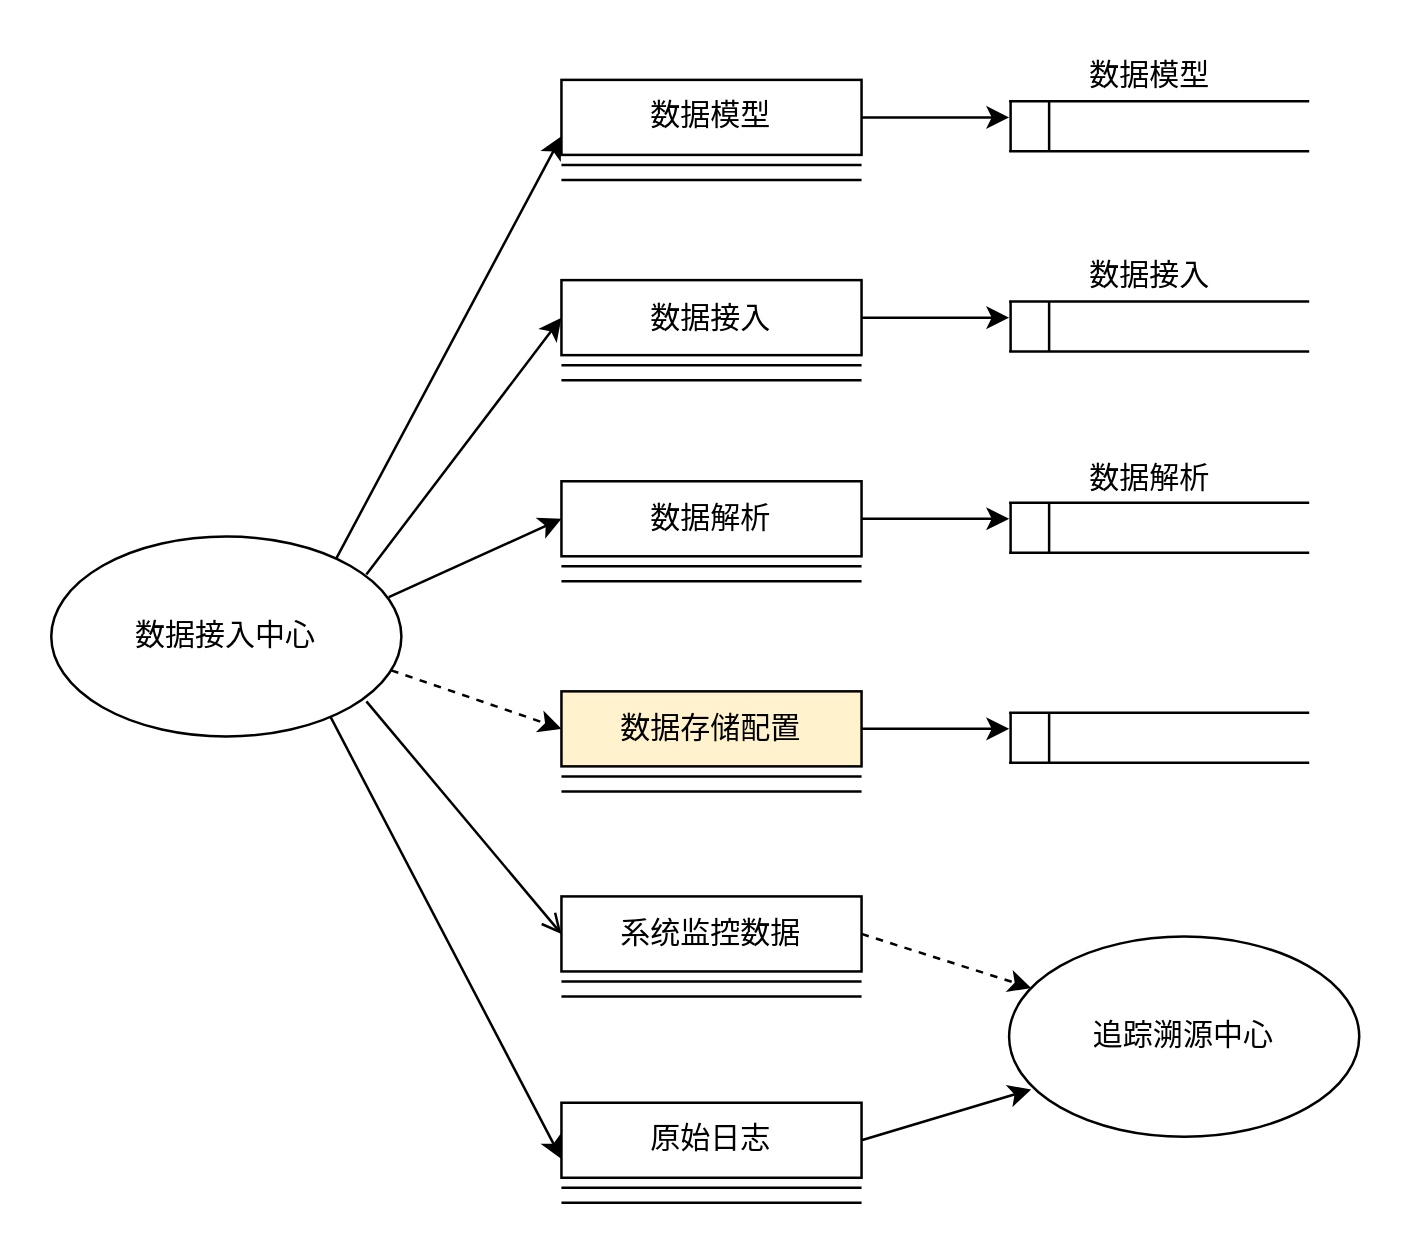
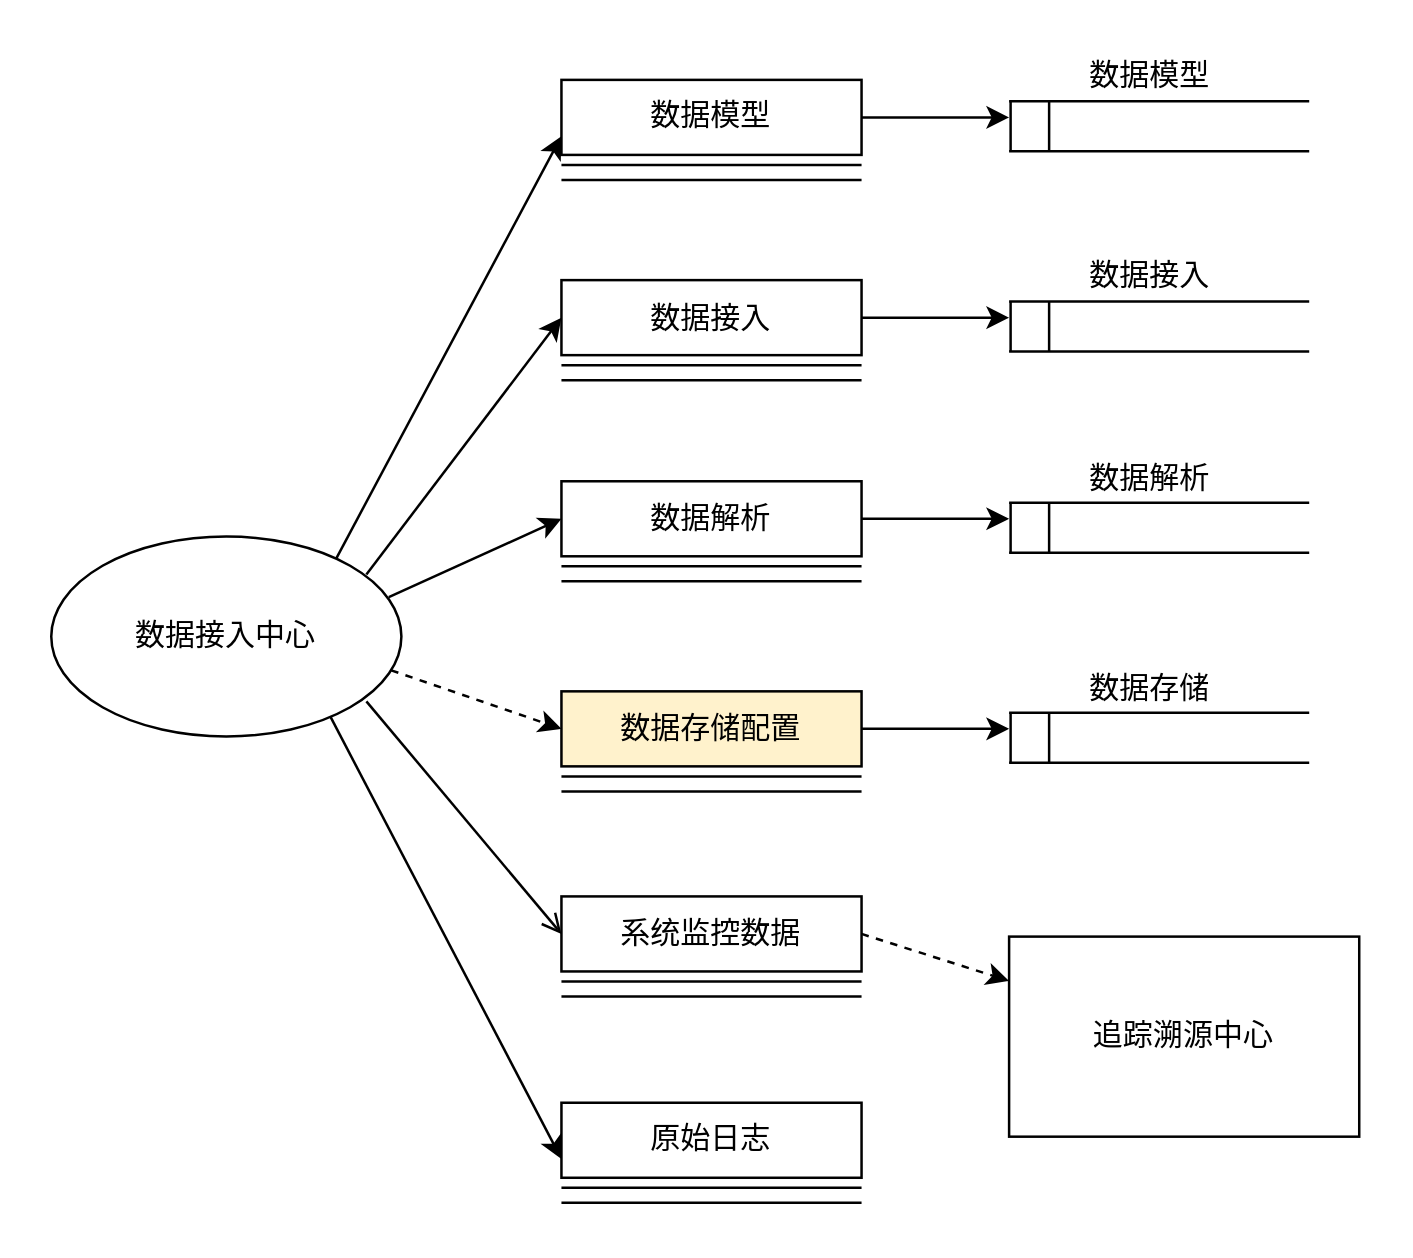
none -> (1149, 688)
(1184, 1036) -> (1184, 1036)
(938, 1117) -> none
